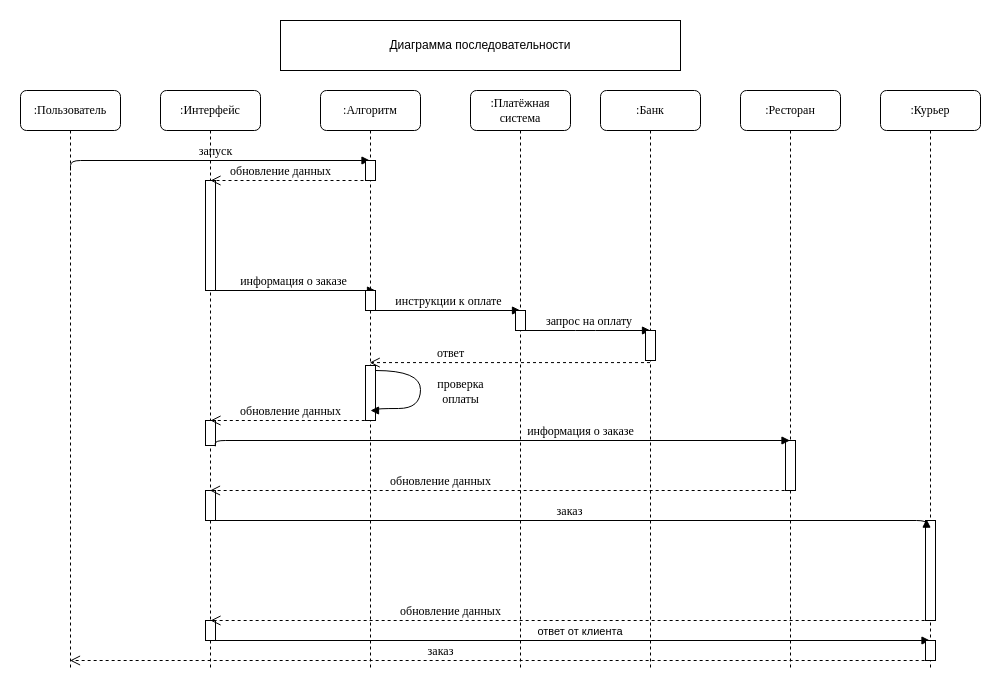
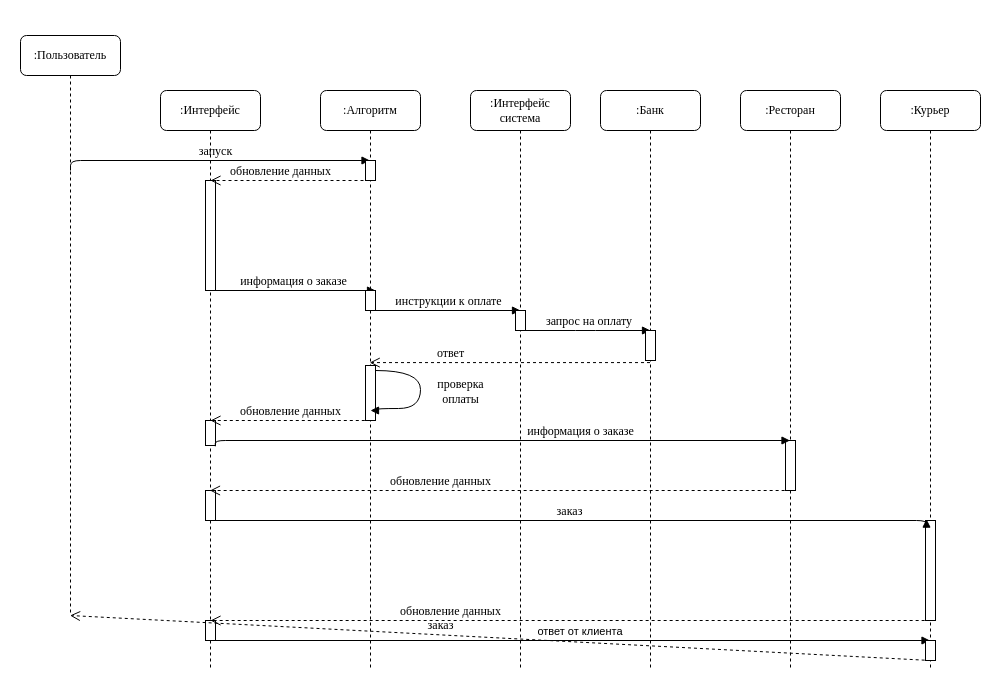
(481, 46) -> none
(521, 111) -> (521, 111)
(71, 381) -> (71, 326)
